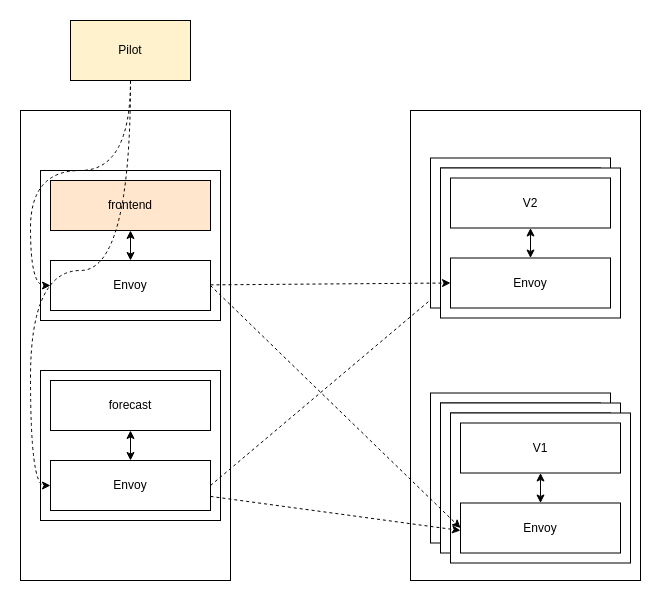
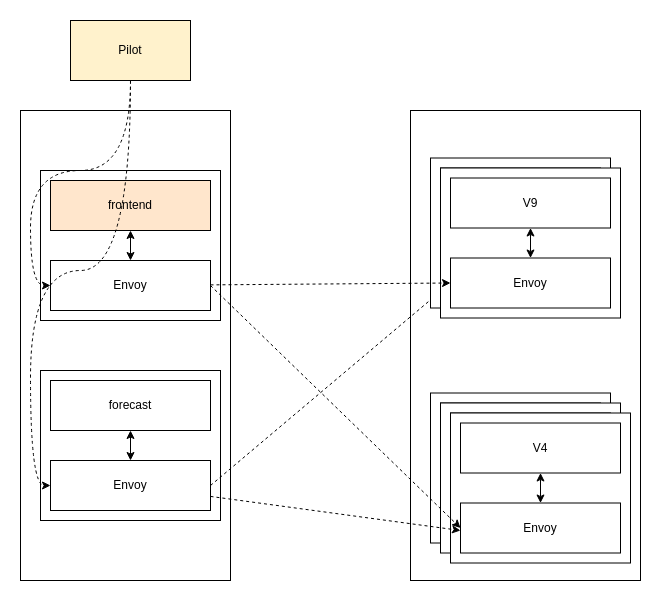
(531, 204) -> (531, 204)
(541, 449) -> (541, 449)
